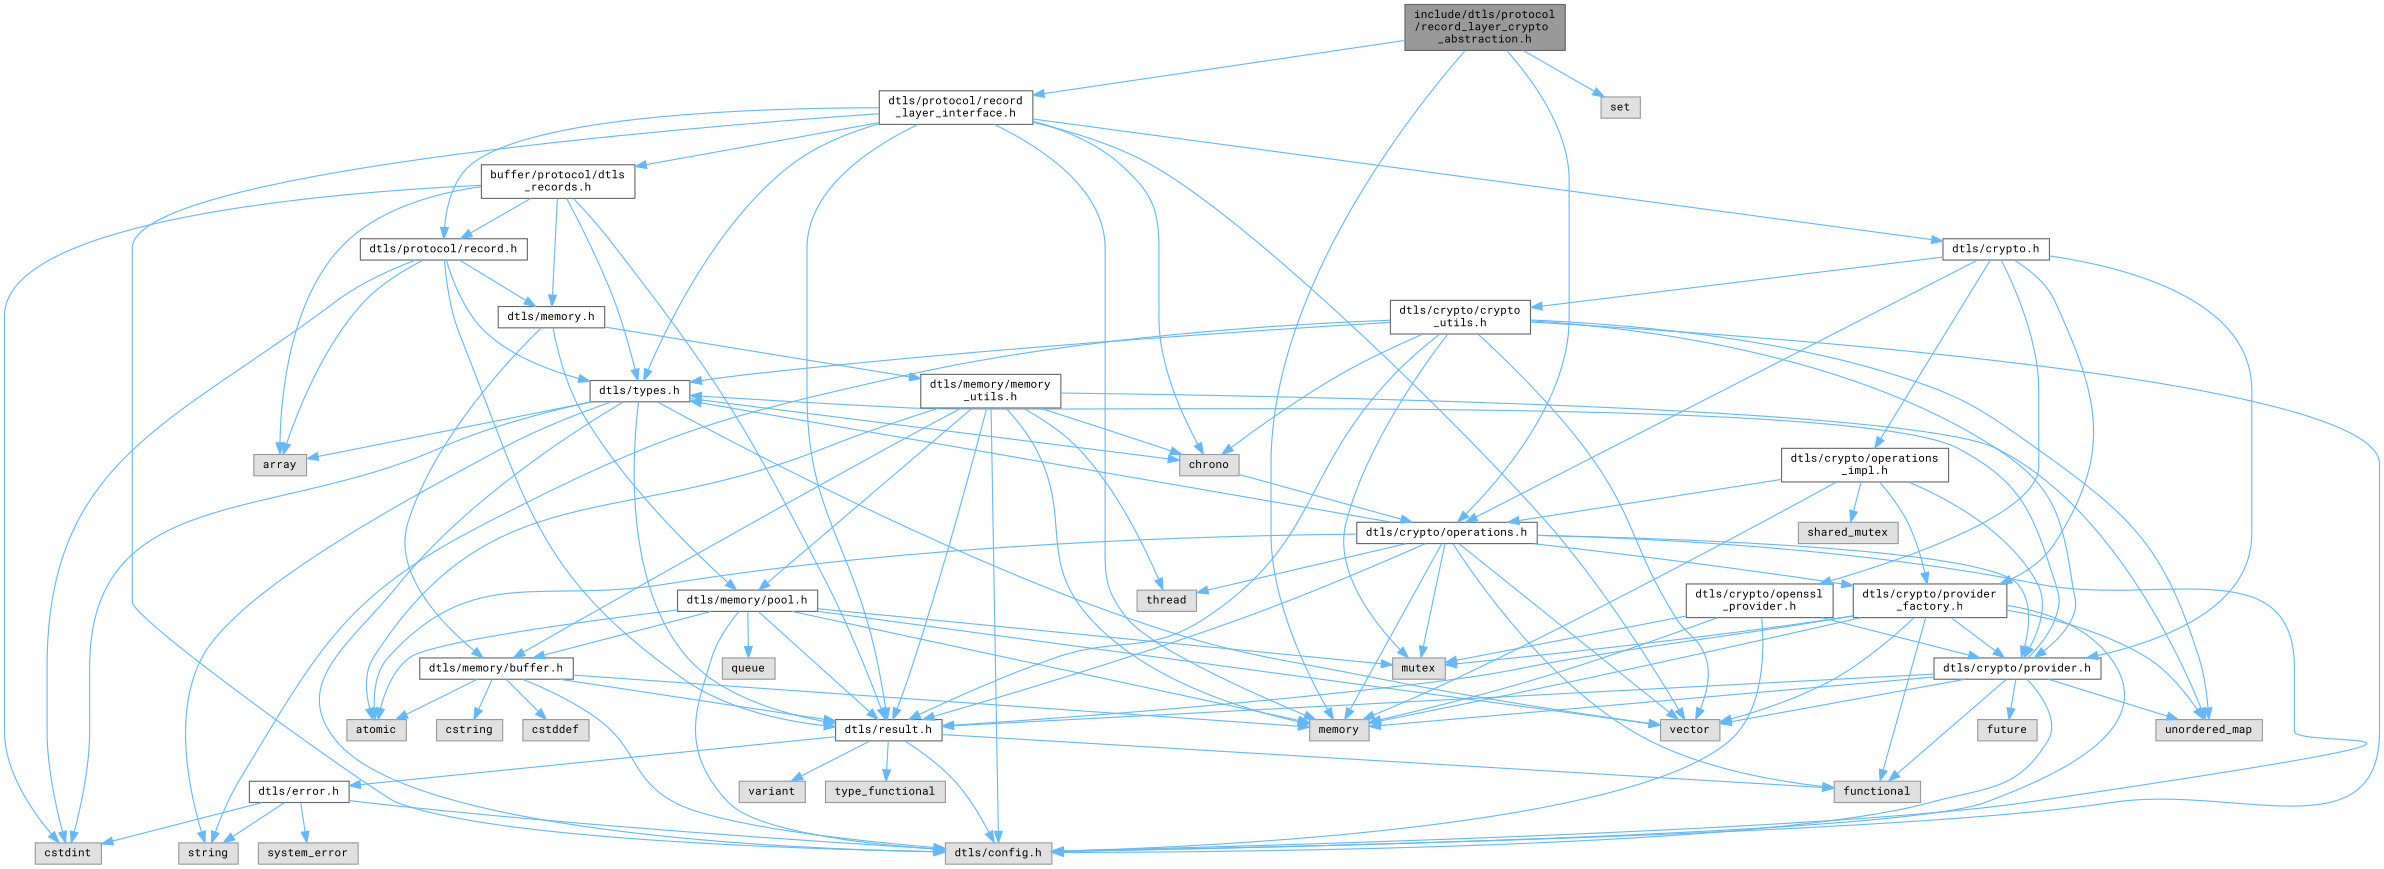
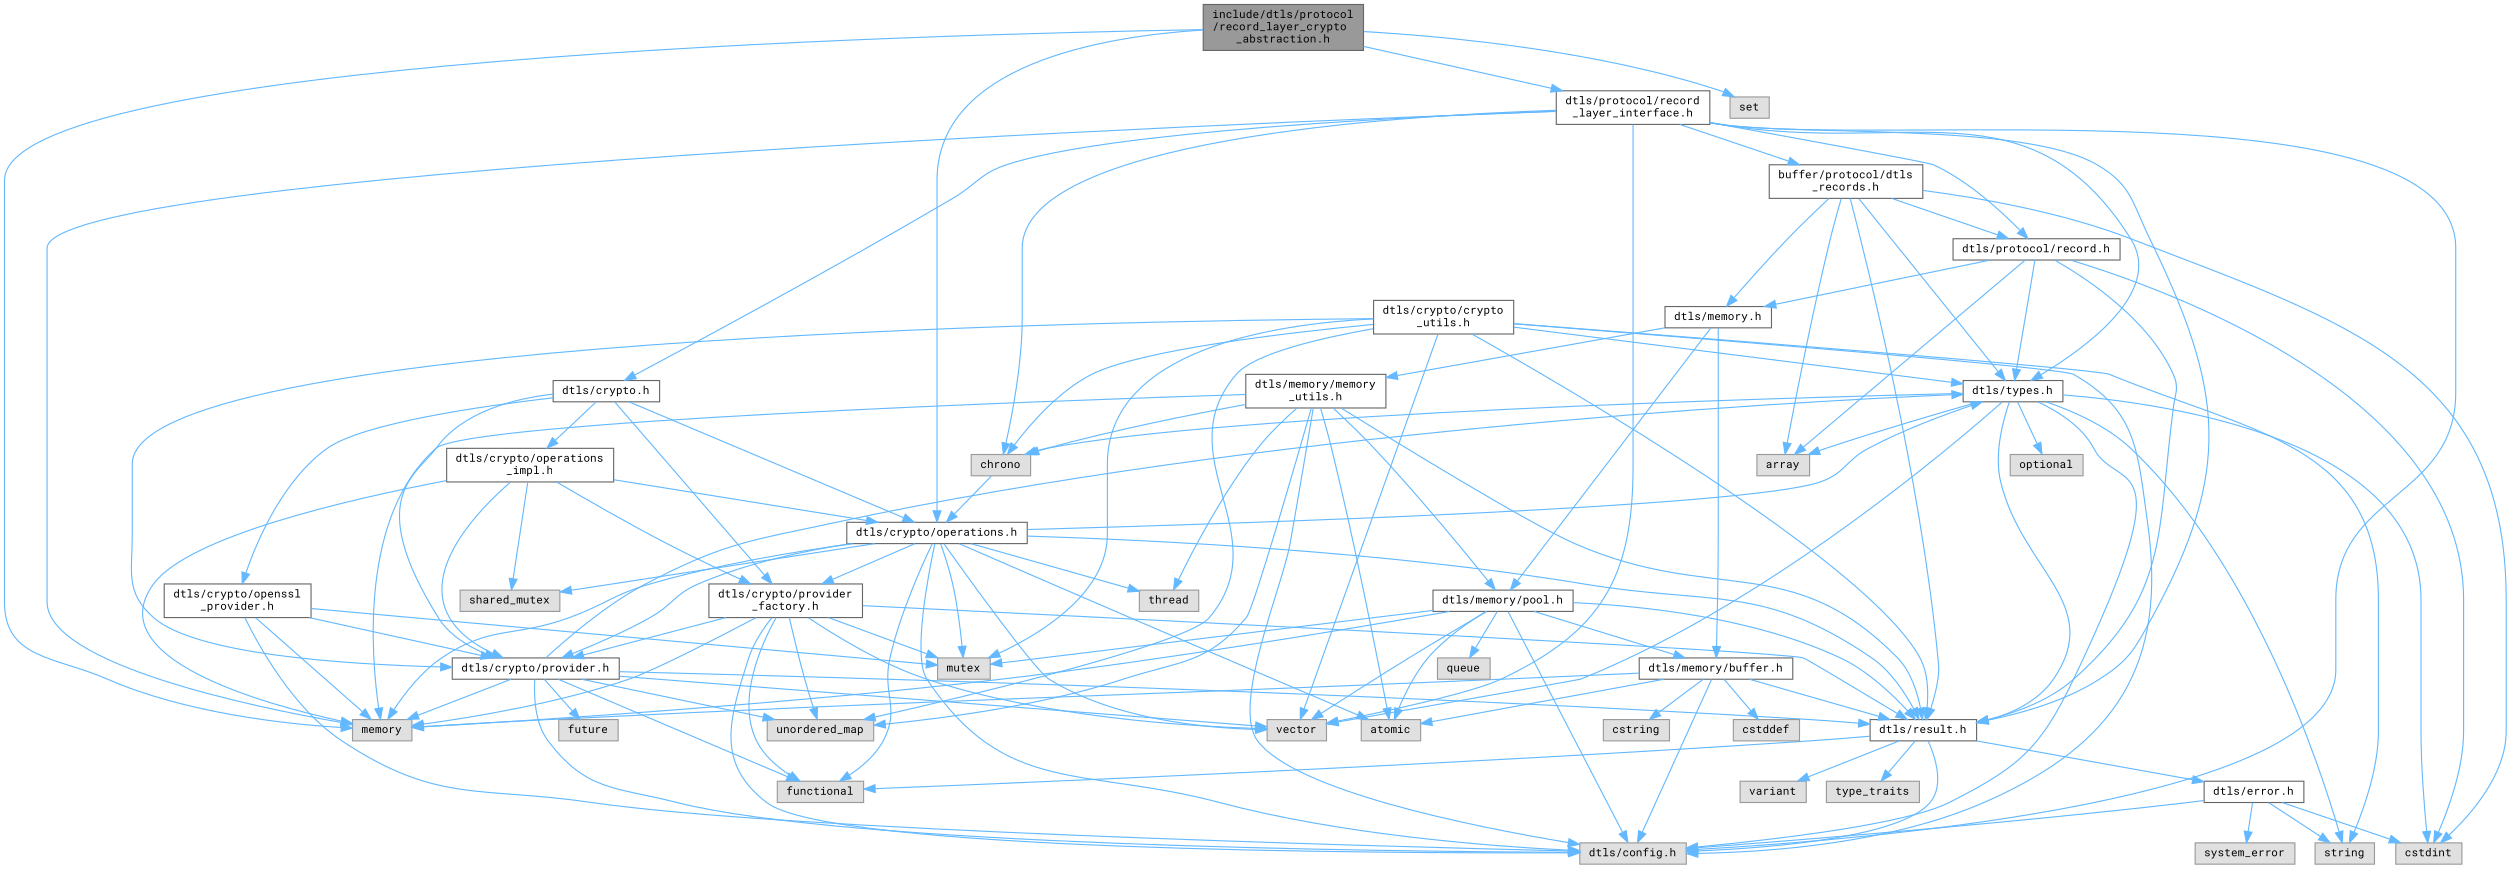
(1742, 282) -> none
none -> (2047, 465)
(742, 529) -> none
none -> (723, 567)
(885, 792) -> (1873, 792)
